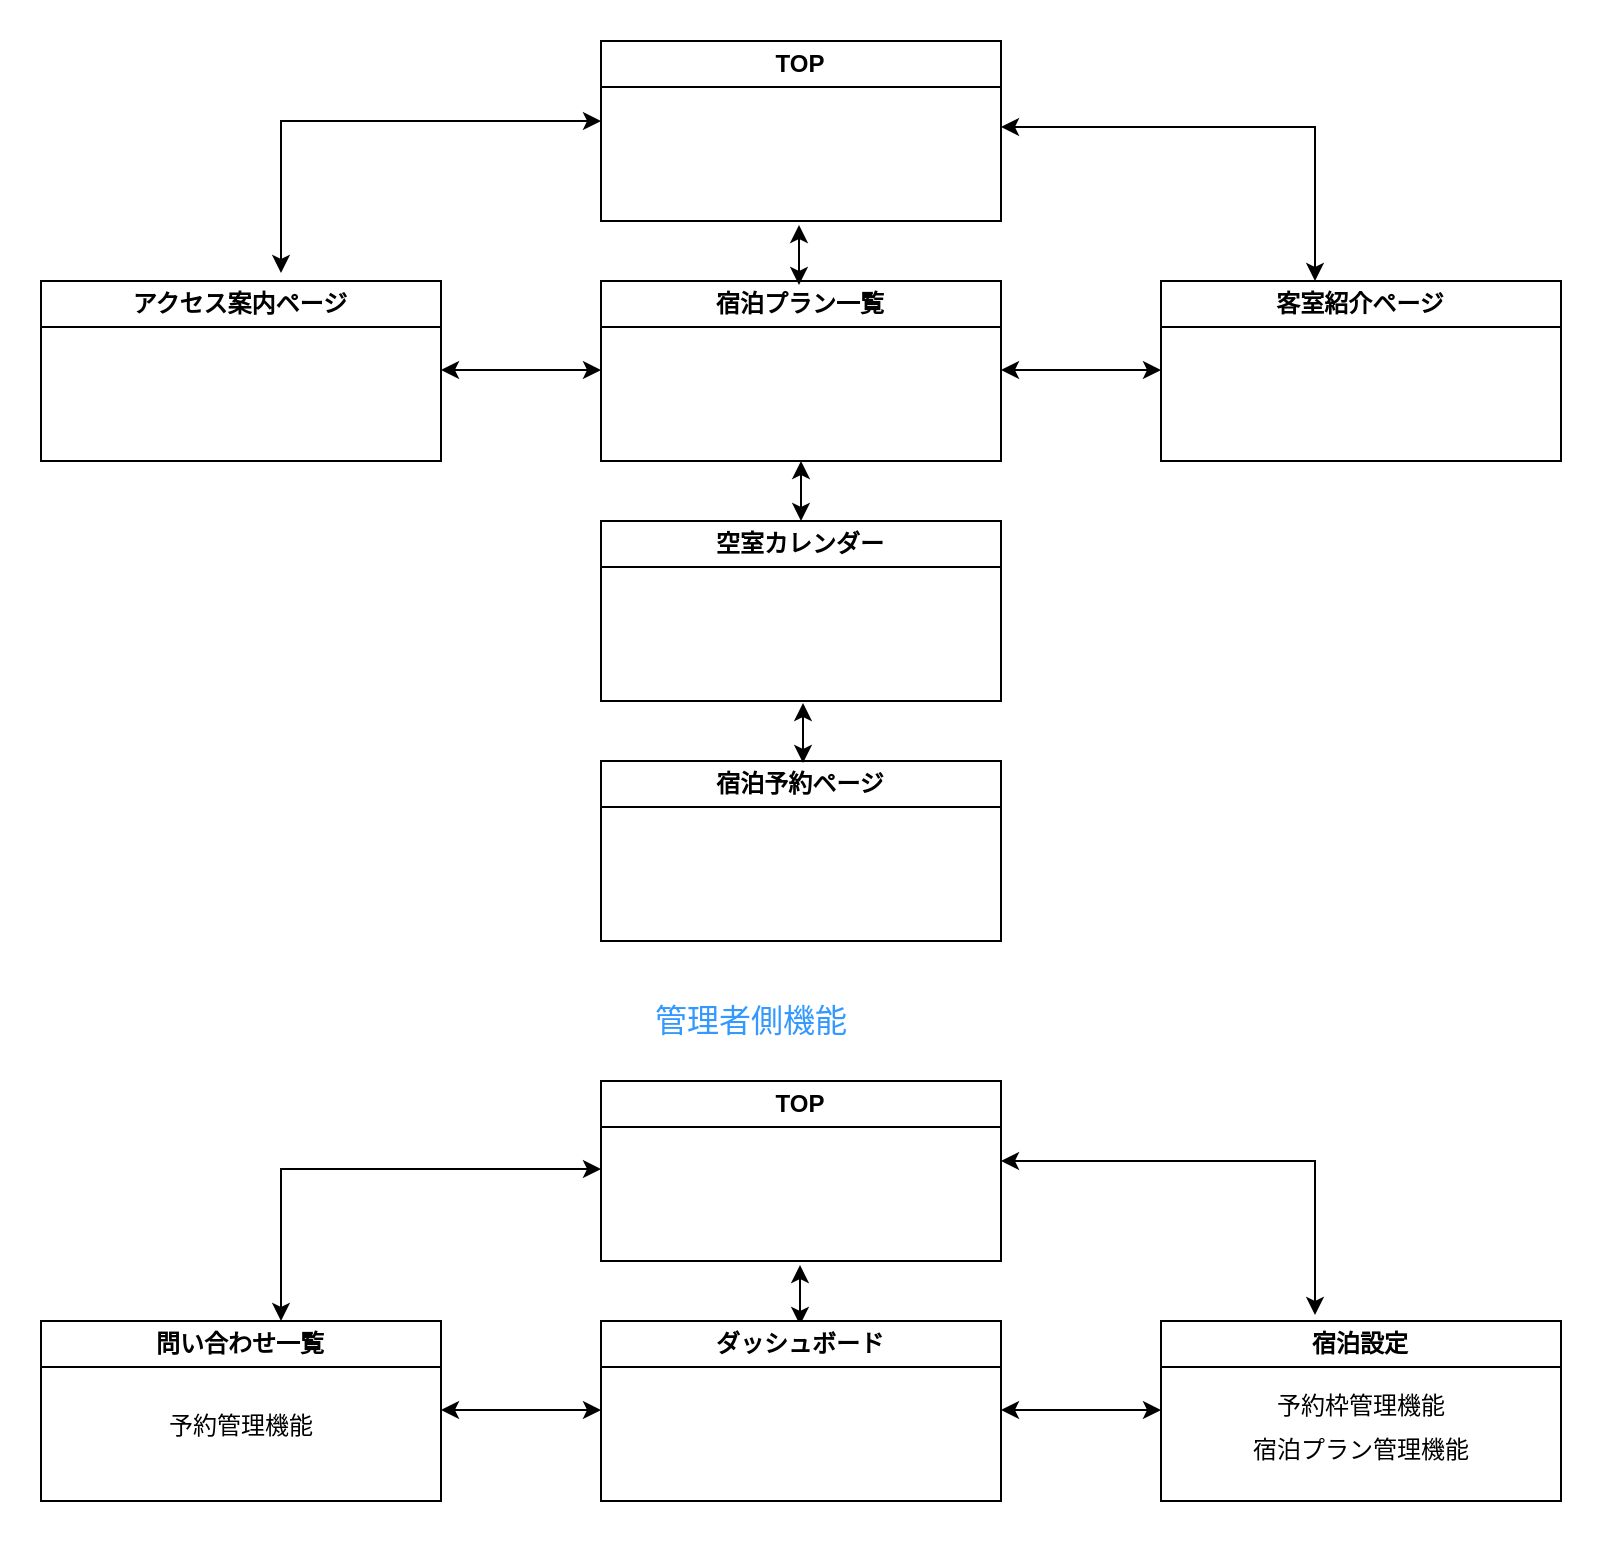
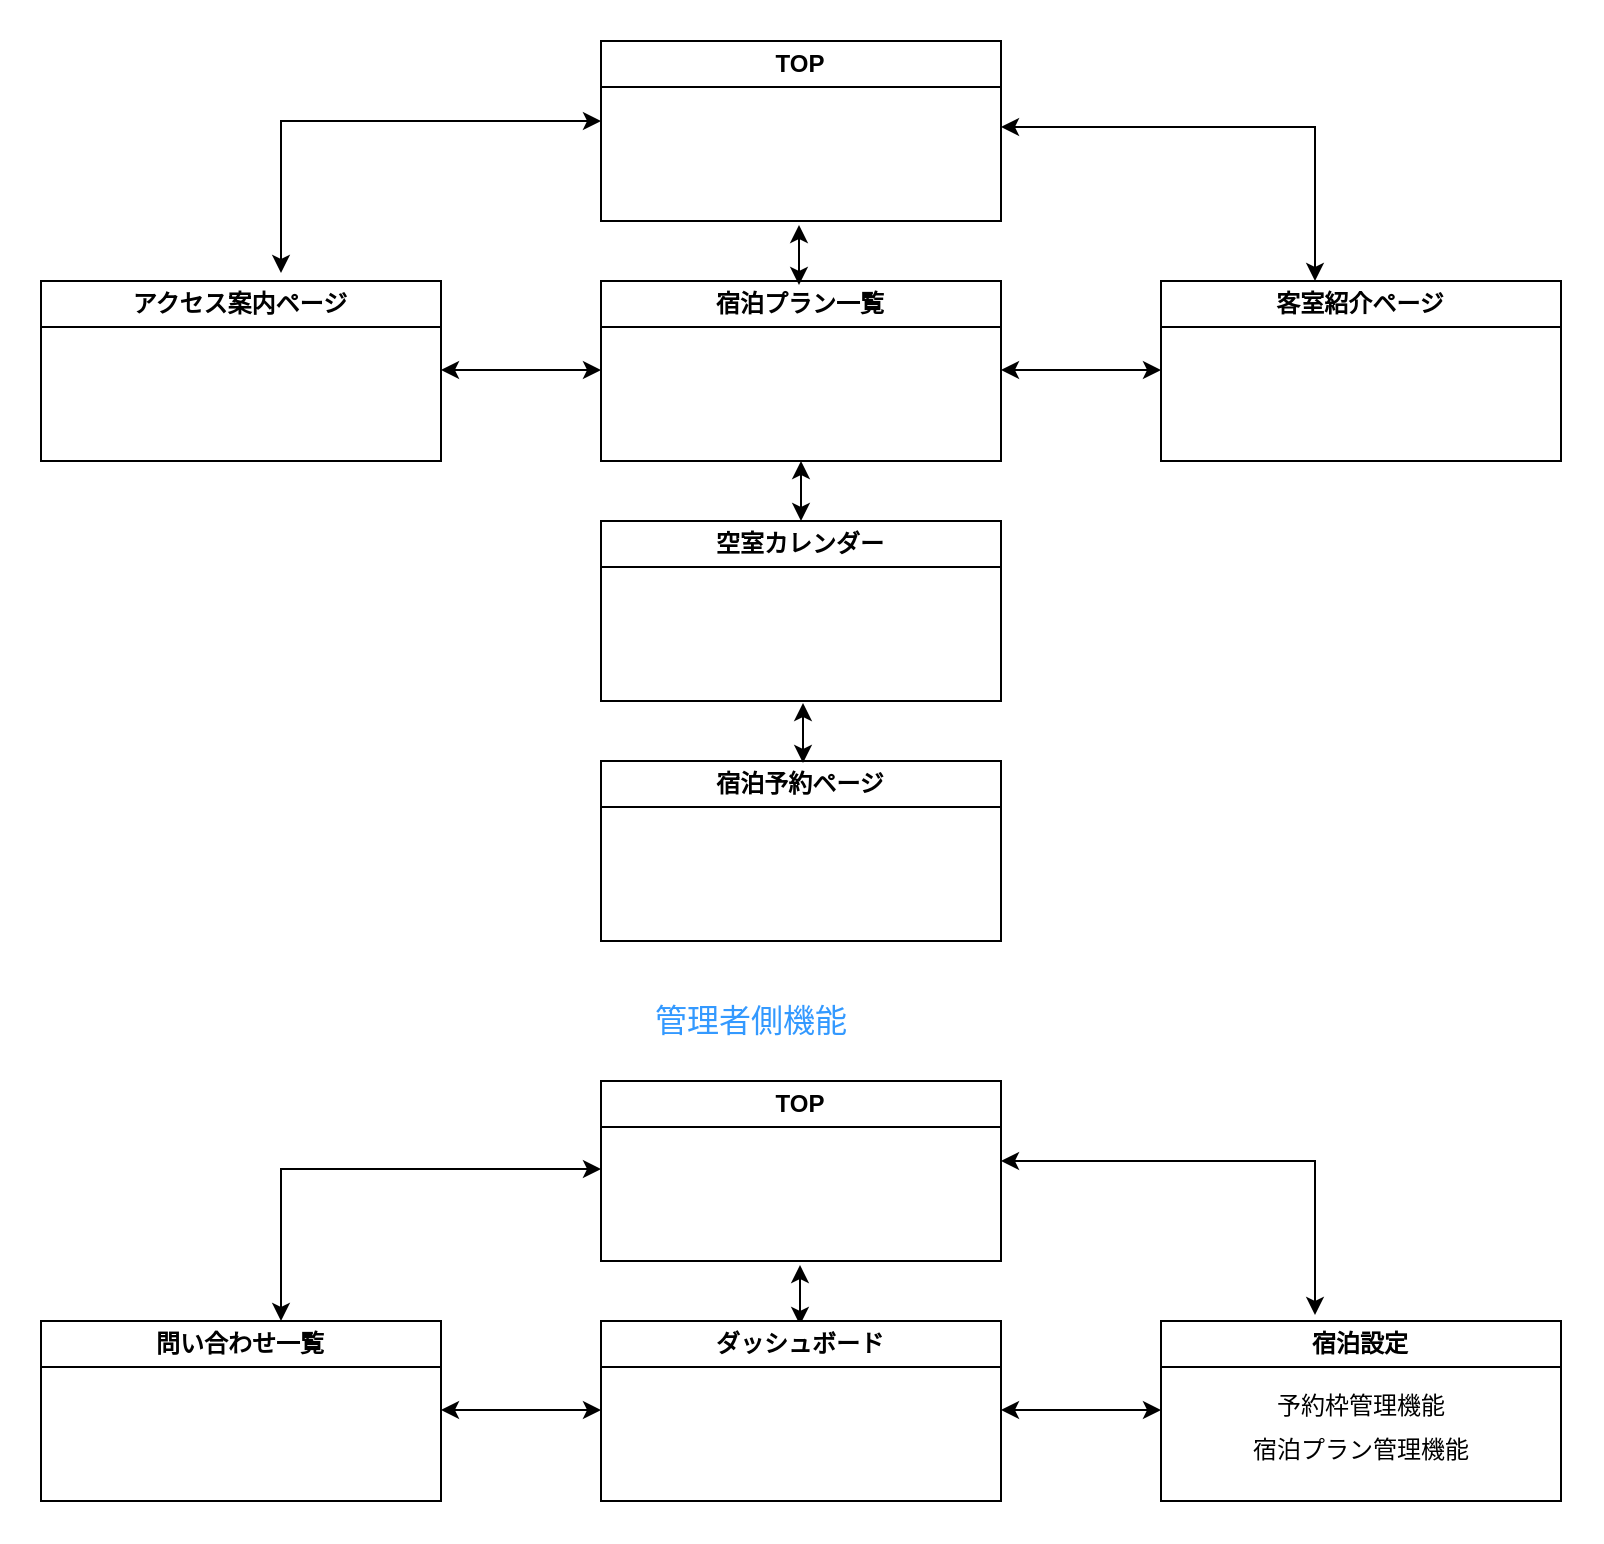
(241, 1427) -> none
